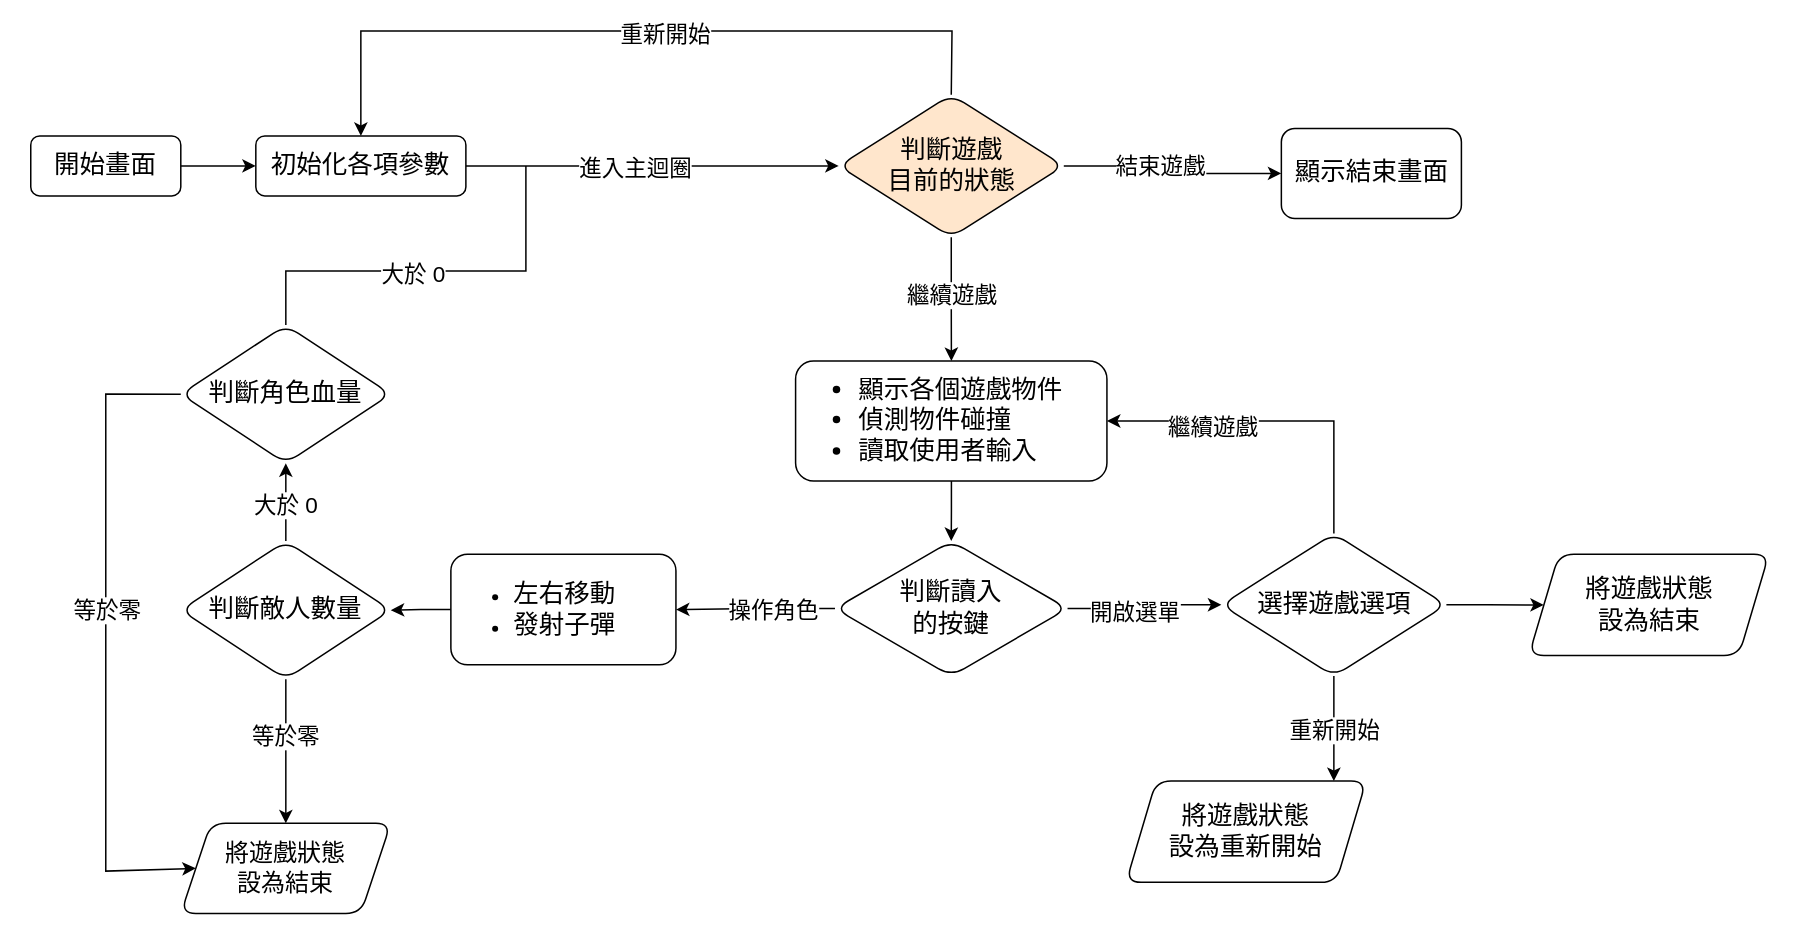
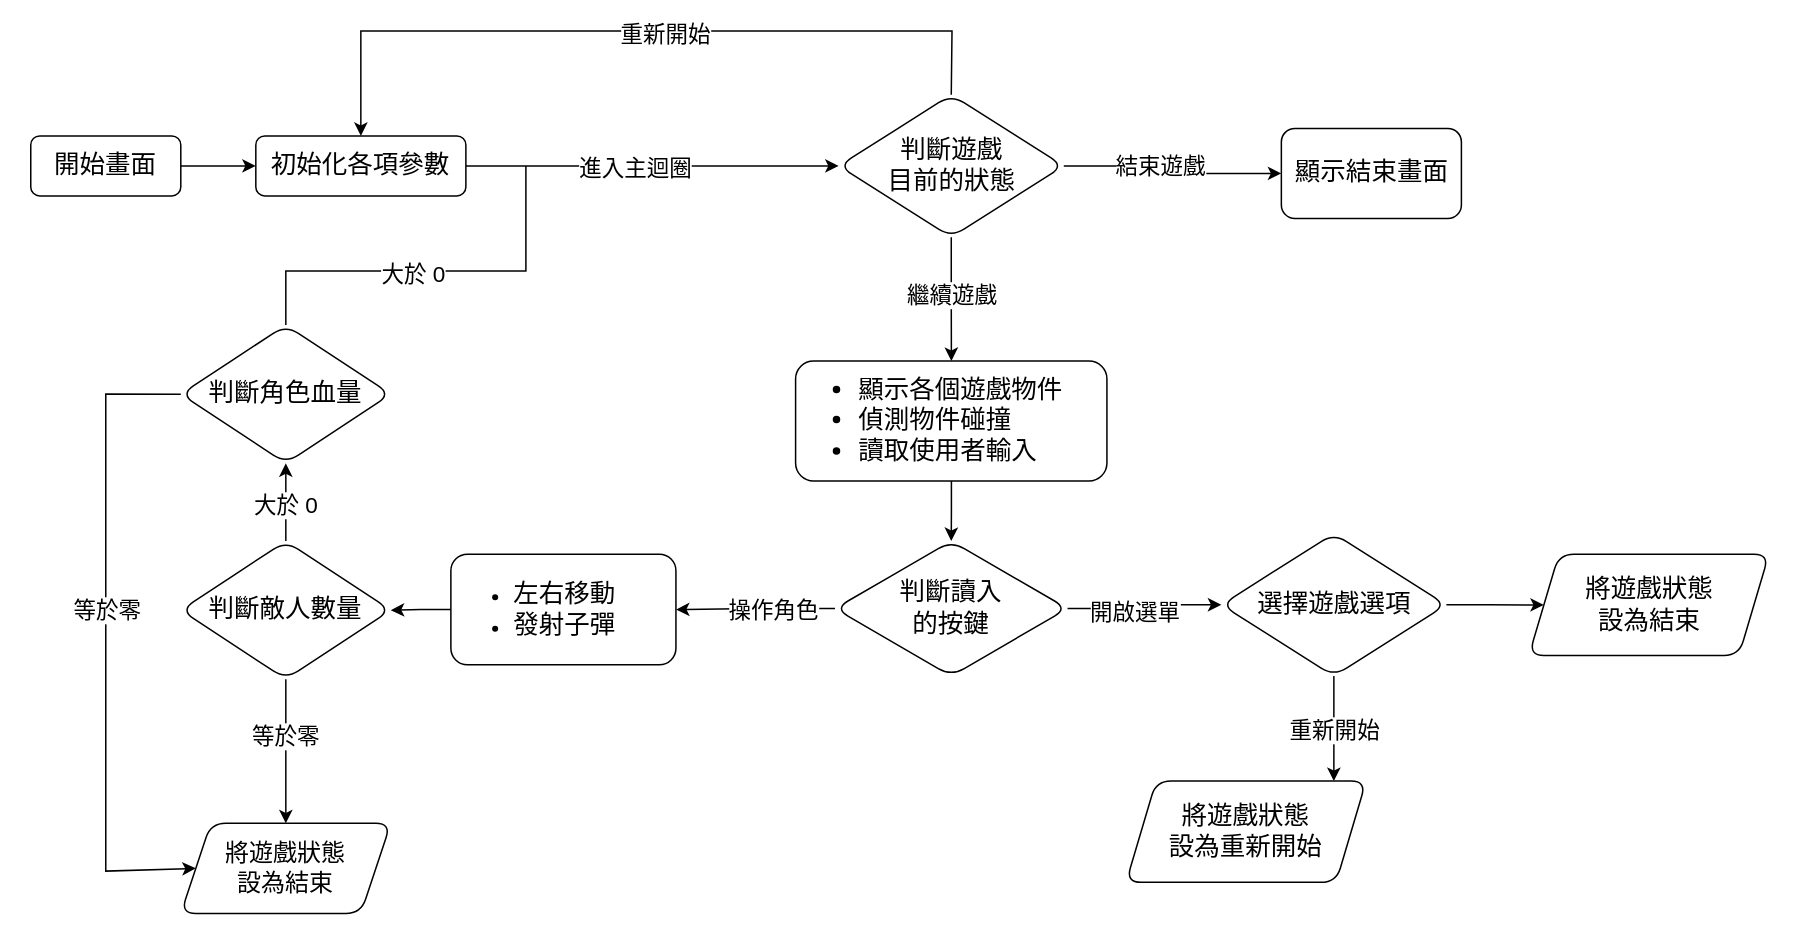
(951, 166) -> (951, 166)
(1281, 421) -> none
